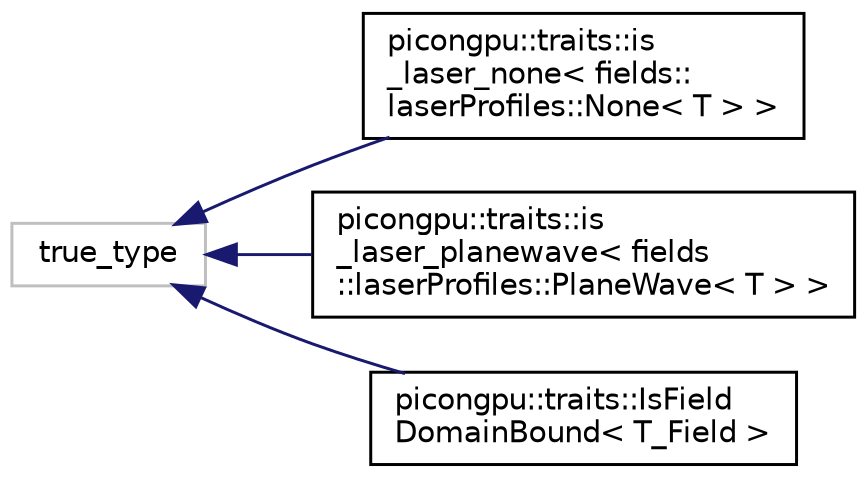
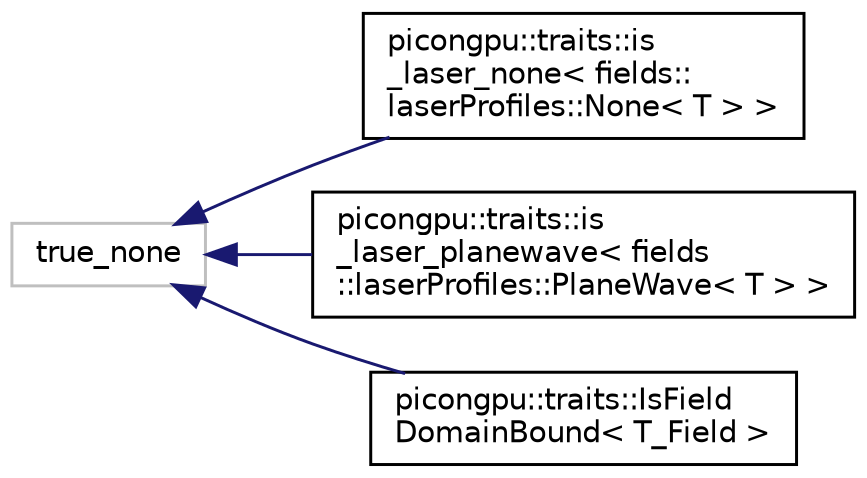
(109, 255) -> (109, 255)
